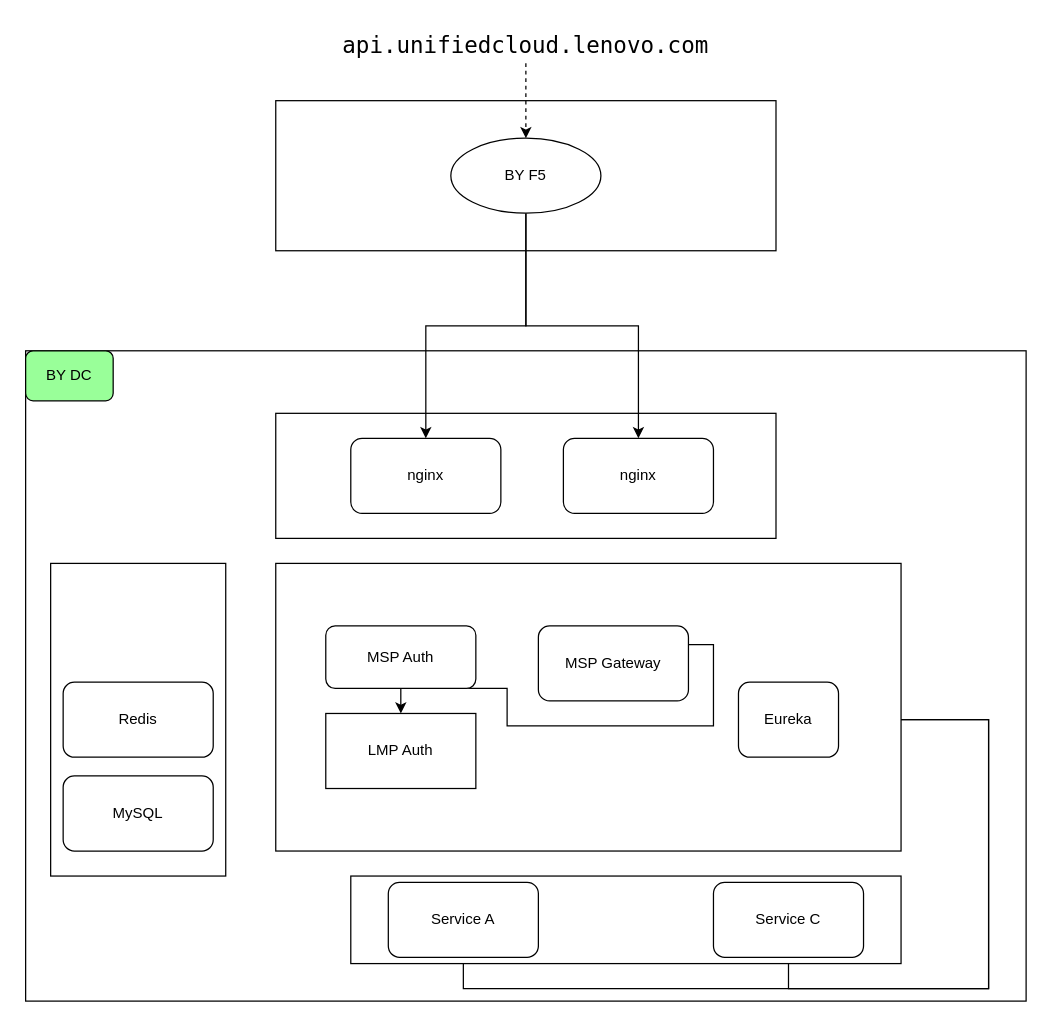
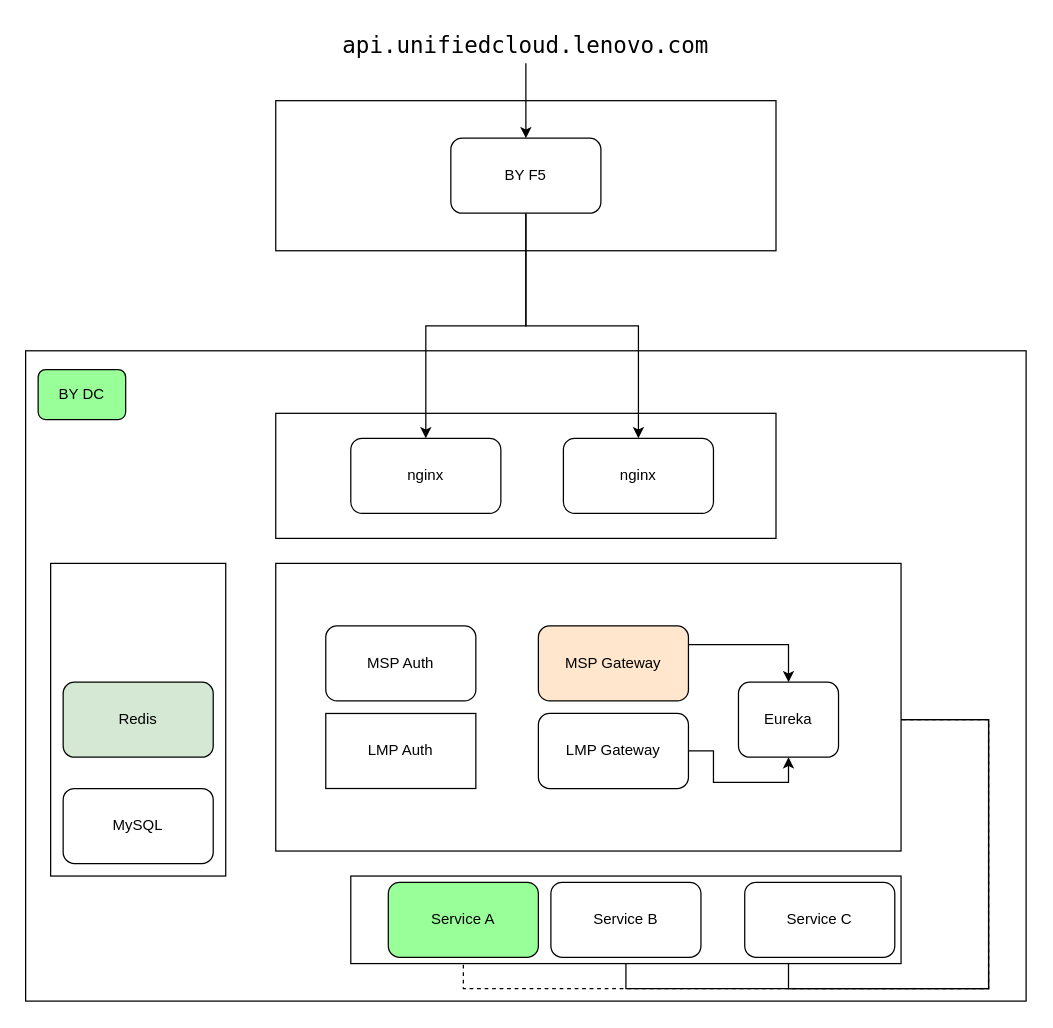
(526, 97) -> (526, 97)
(526, 176) -> (526, 176)
(69, 376) -> (82, 394)
(401, 657) -> (401, 663)
(613, 663) -> (613, 663)
(138, 719) -> (138, 719)
(572, 726) -> (764, 644)
none -> (613, 751)
none -> (731, 782)
(138, 813) -> (138, 826)
(463, 919) -> (463, 919)
none -> (626, 919)
(788, 919) -> (819, 919)
none -> (626, 971)
(530, 988) -> (530, 988)
